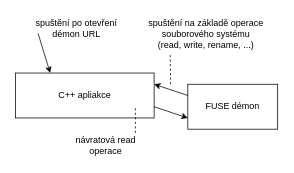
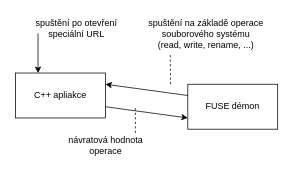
(77, 29) -> (77, 29)
(85, 96) -> (60, 96)
(106, 146) -> (106, 146)
